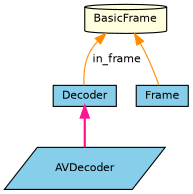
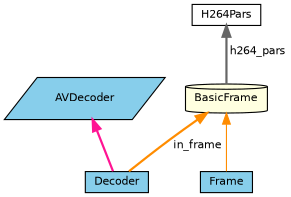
none -> (226, 15)
(86, 62) -> (163, 145)
(85, 132) -> (105, 151)
